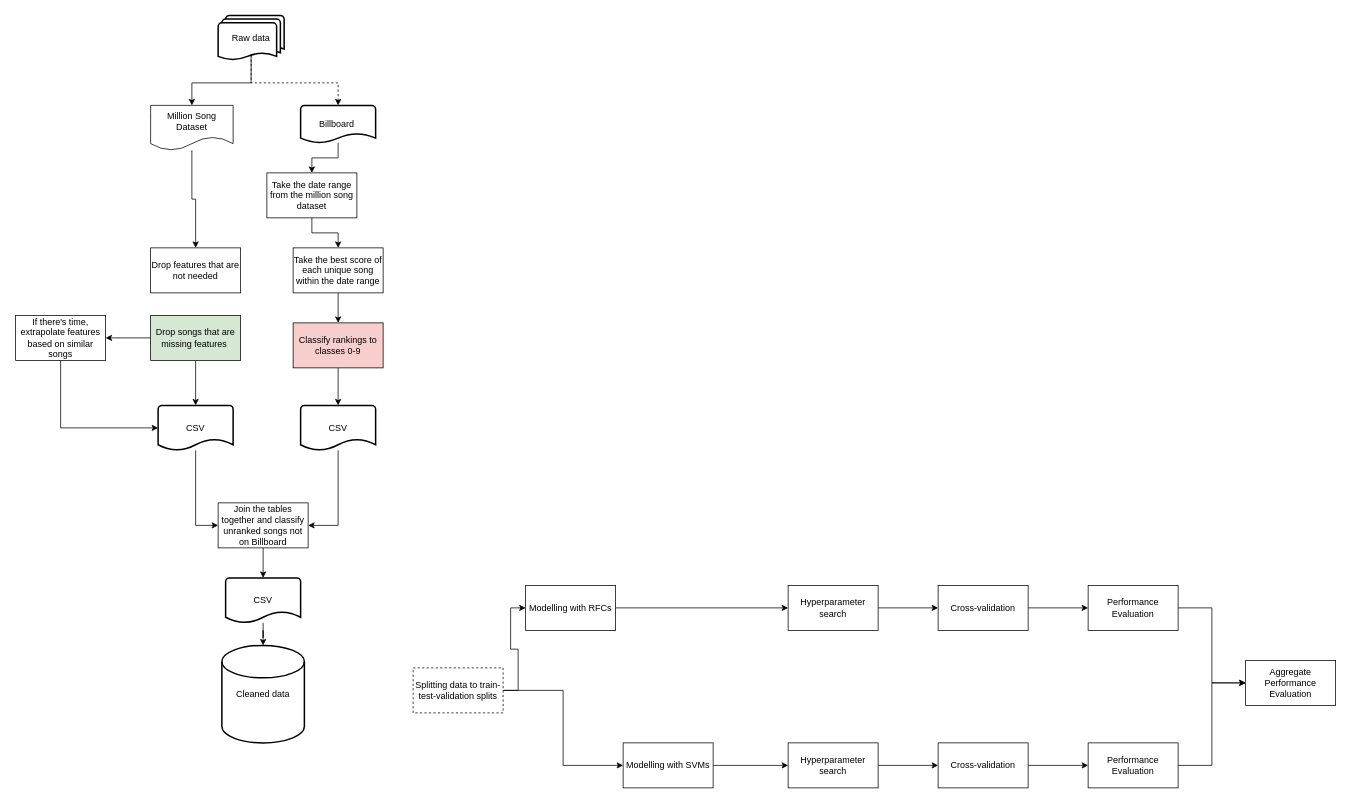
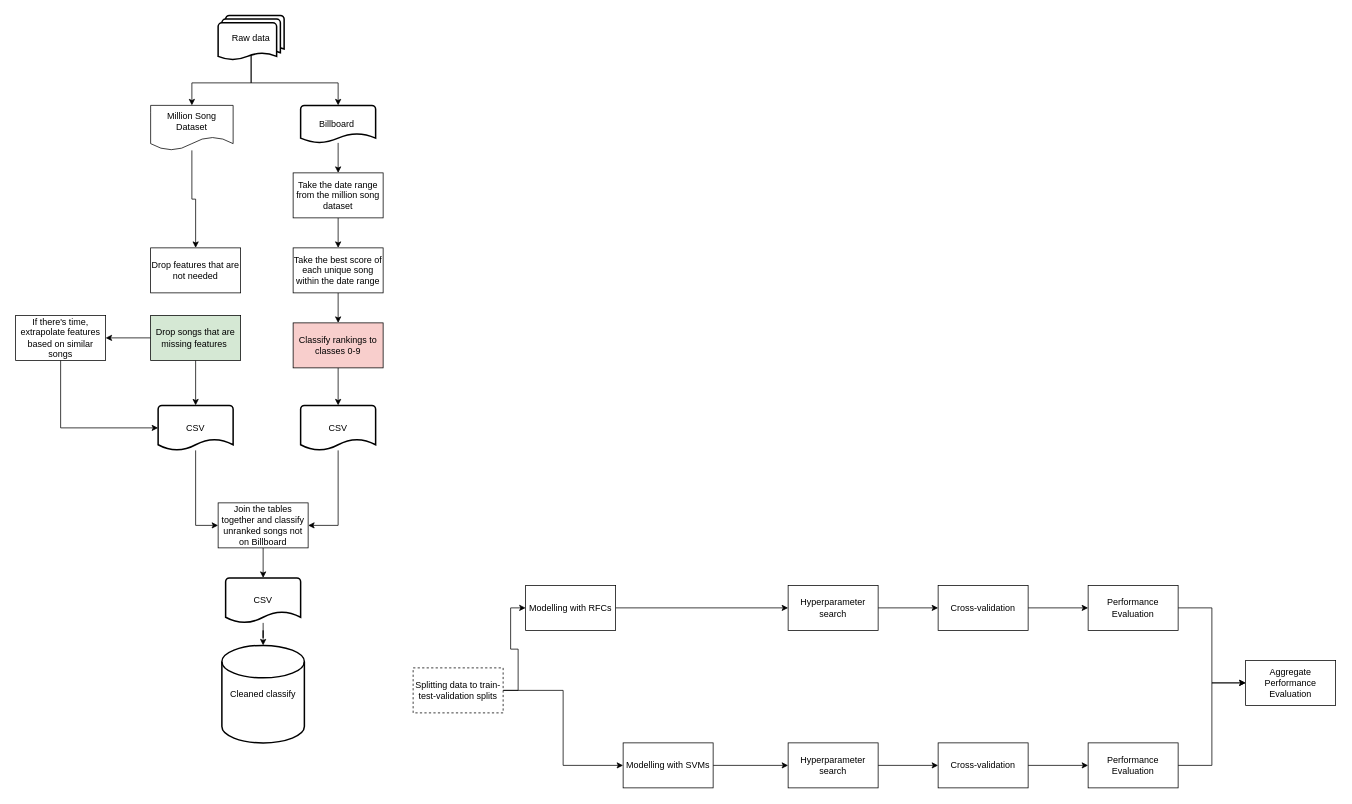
(302, 83) -> (302, 83)
(312, 195) -> (338, 195)
(263, 694) -> (263, 694)
